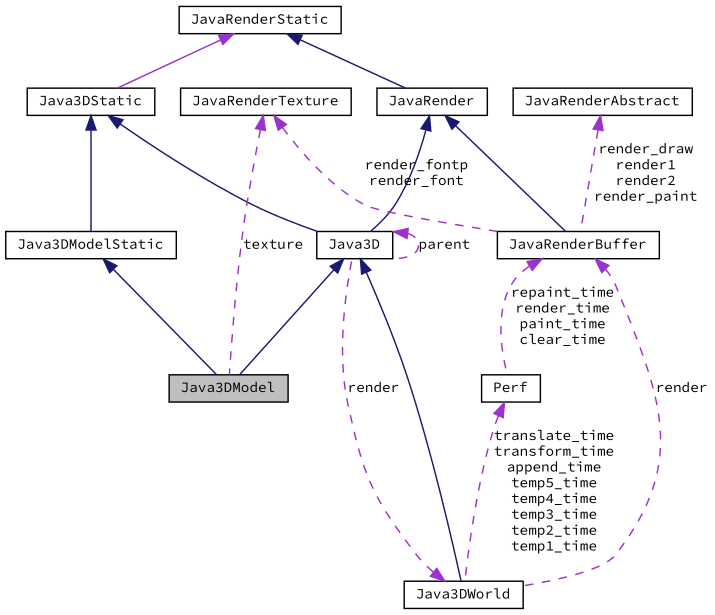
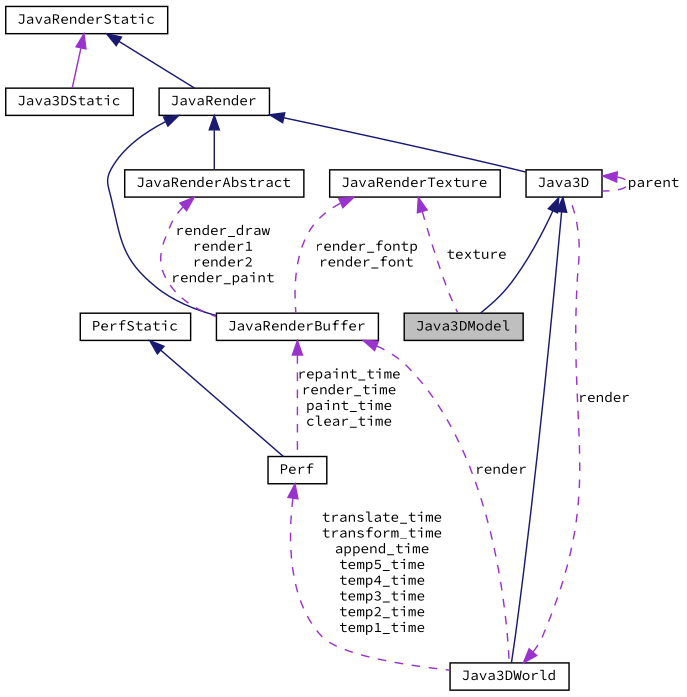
none -> (214, 150)
(215, 185) -> none
(91, 245) -> none
none -> (135, 327)
